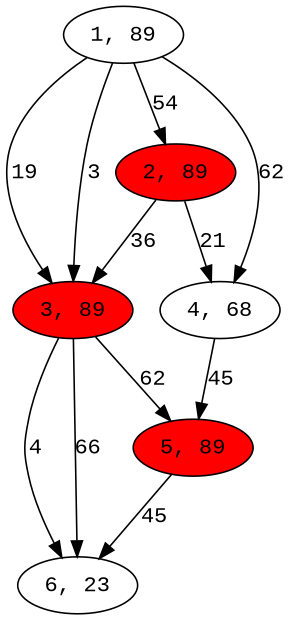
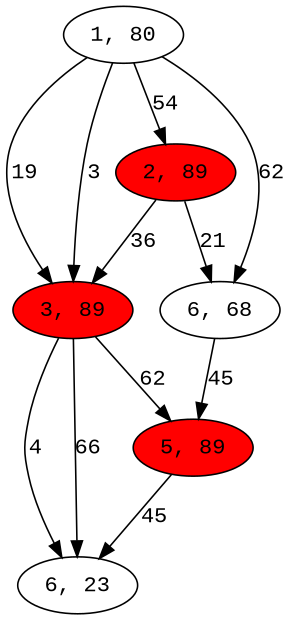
(124, 35) -> (124, 35)
(220, 310) -> (220, 310)
